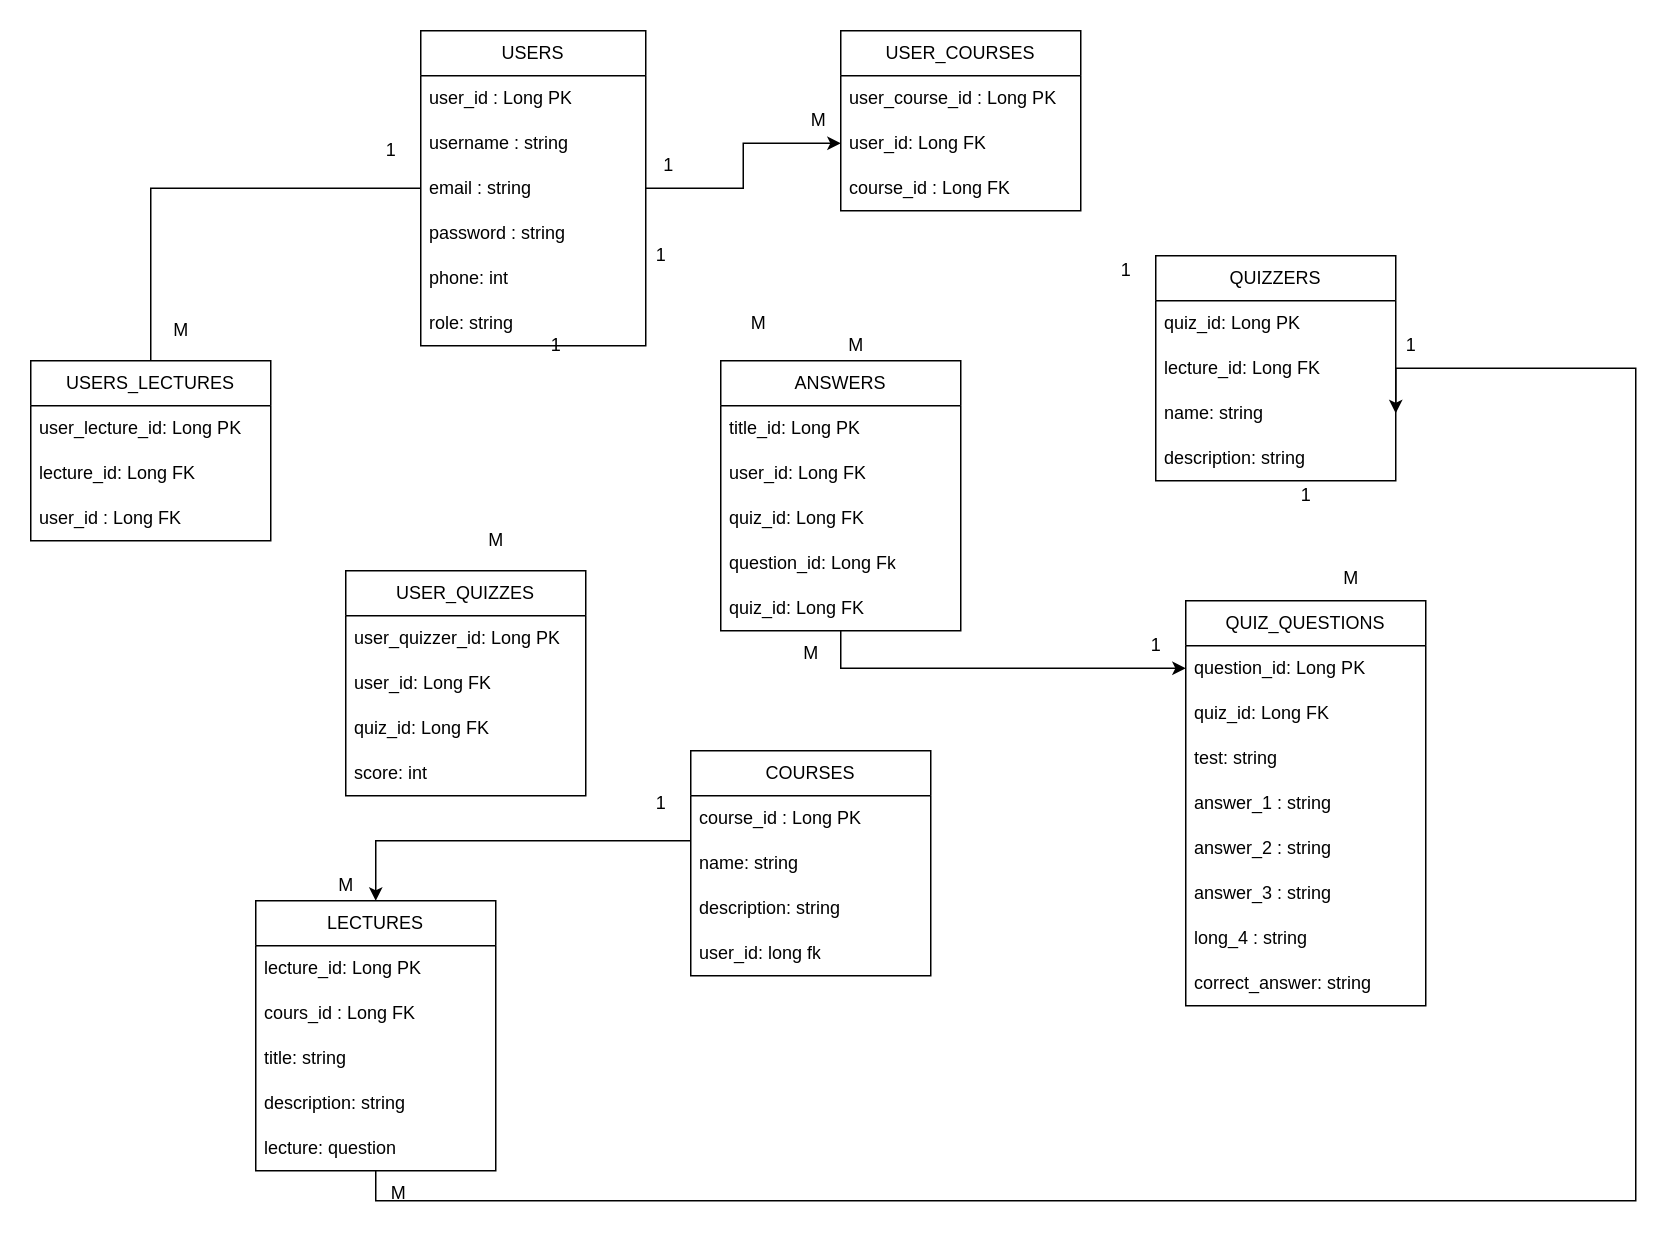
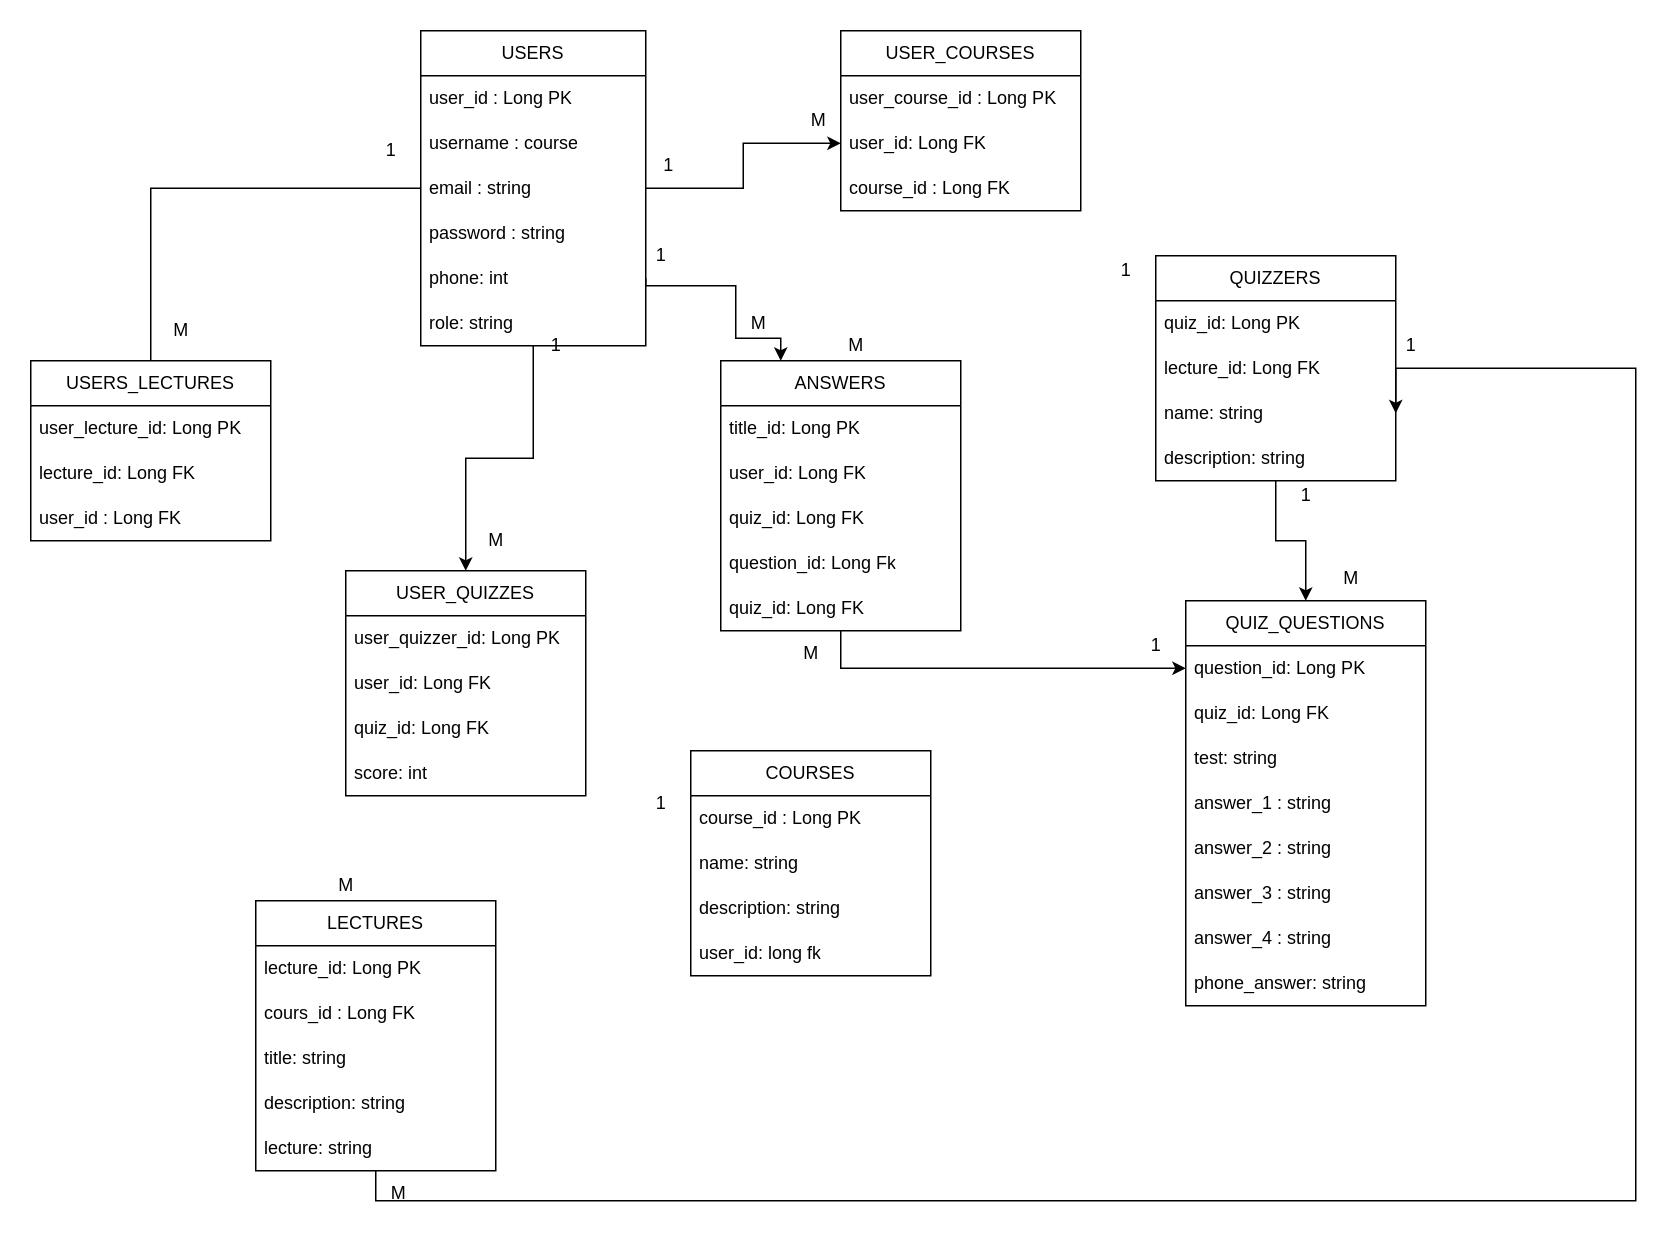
(506, 143) -> (508, 143)
none -> (736, 296)
none -> (504, 458)
none -> (1287, 541)
(507, 841) -> none
(1259, 938) -> (1271, 938)
(1299, 983) -> (1289, 983)
(341, 1148) -> (331, 1148)
